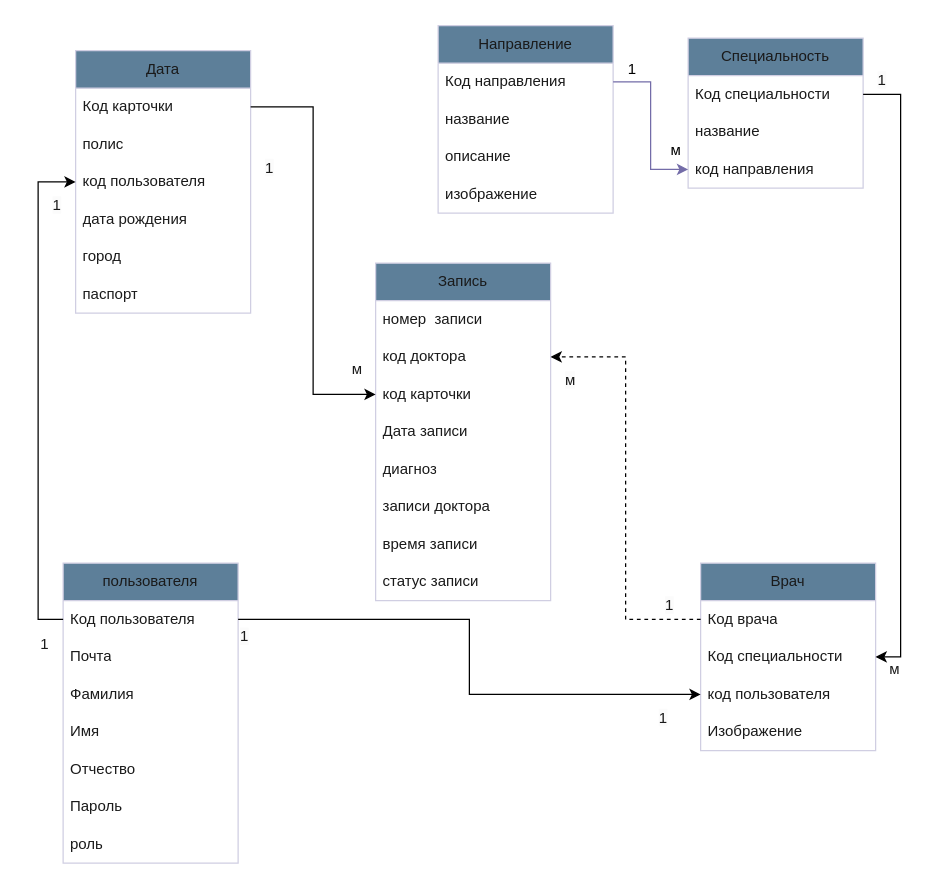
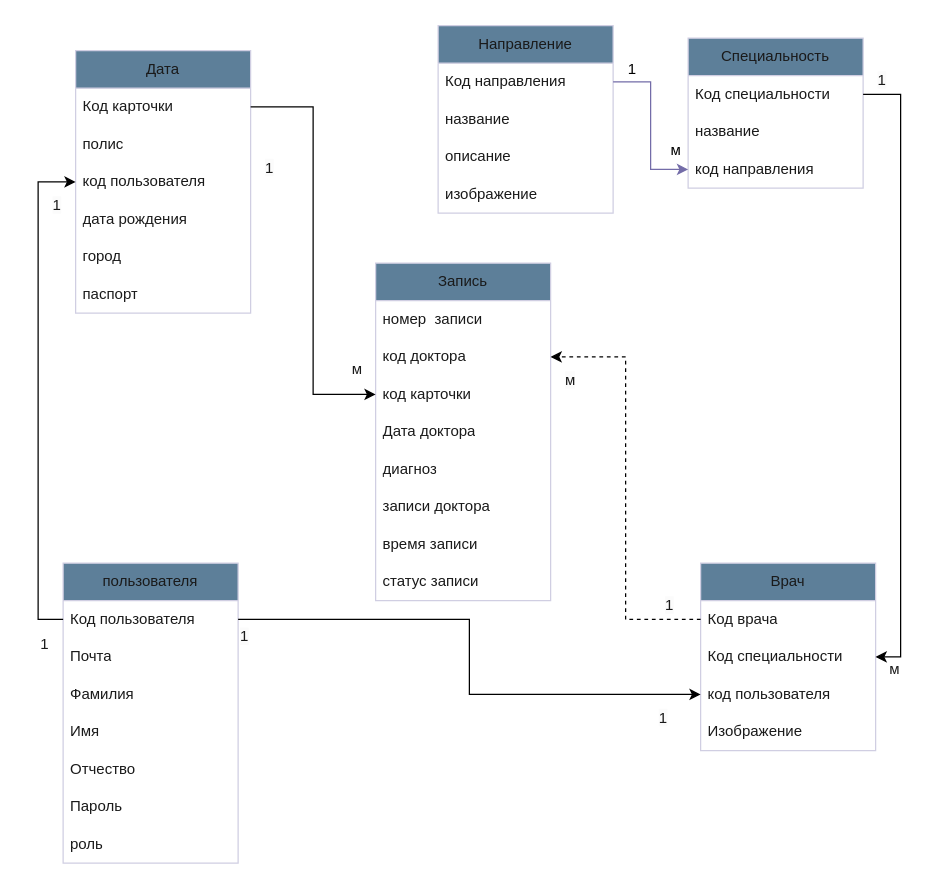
(427, 432) -> (432, 432)
